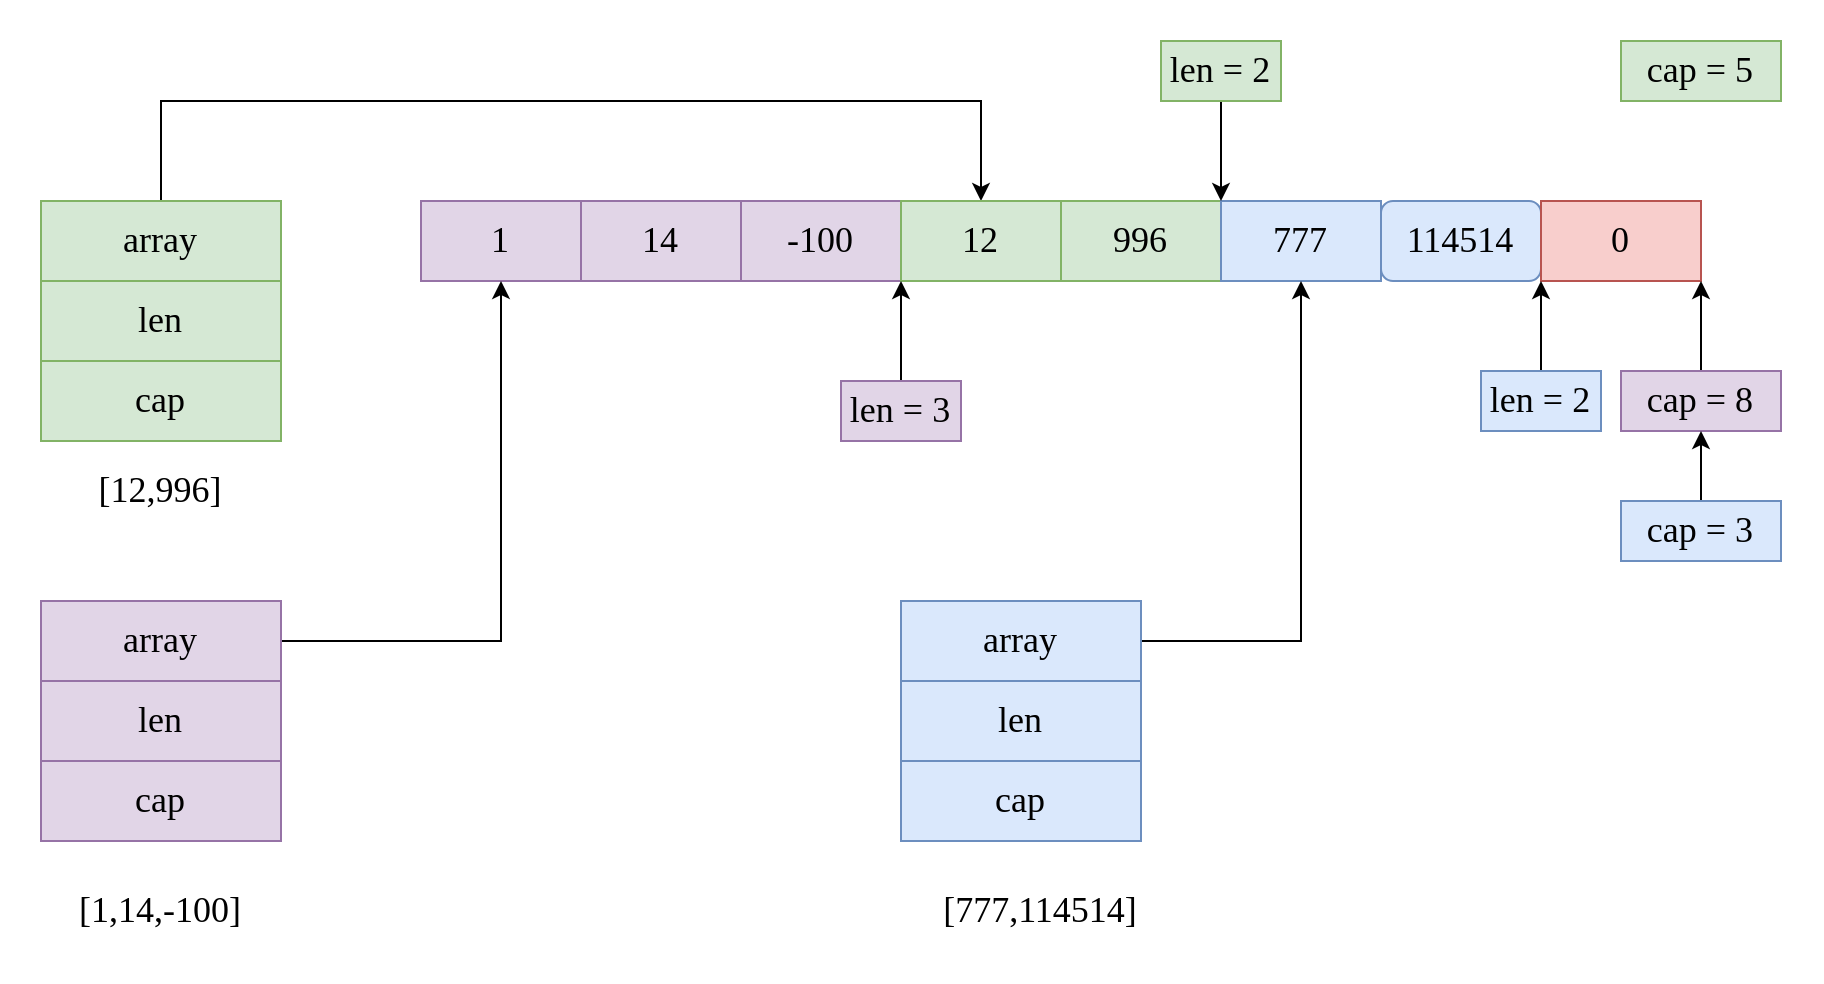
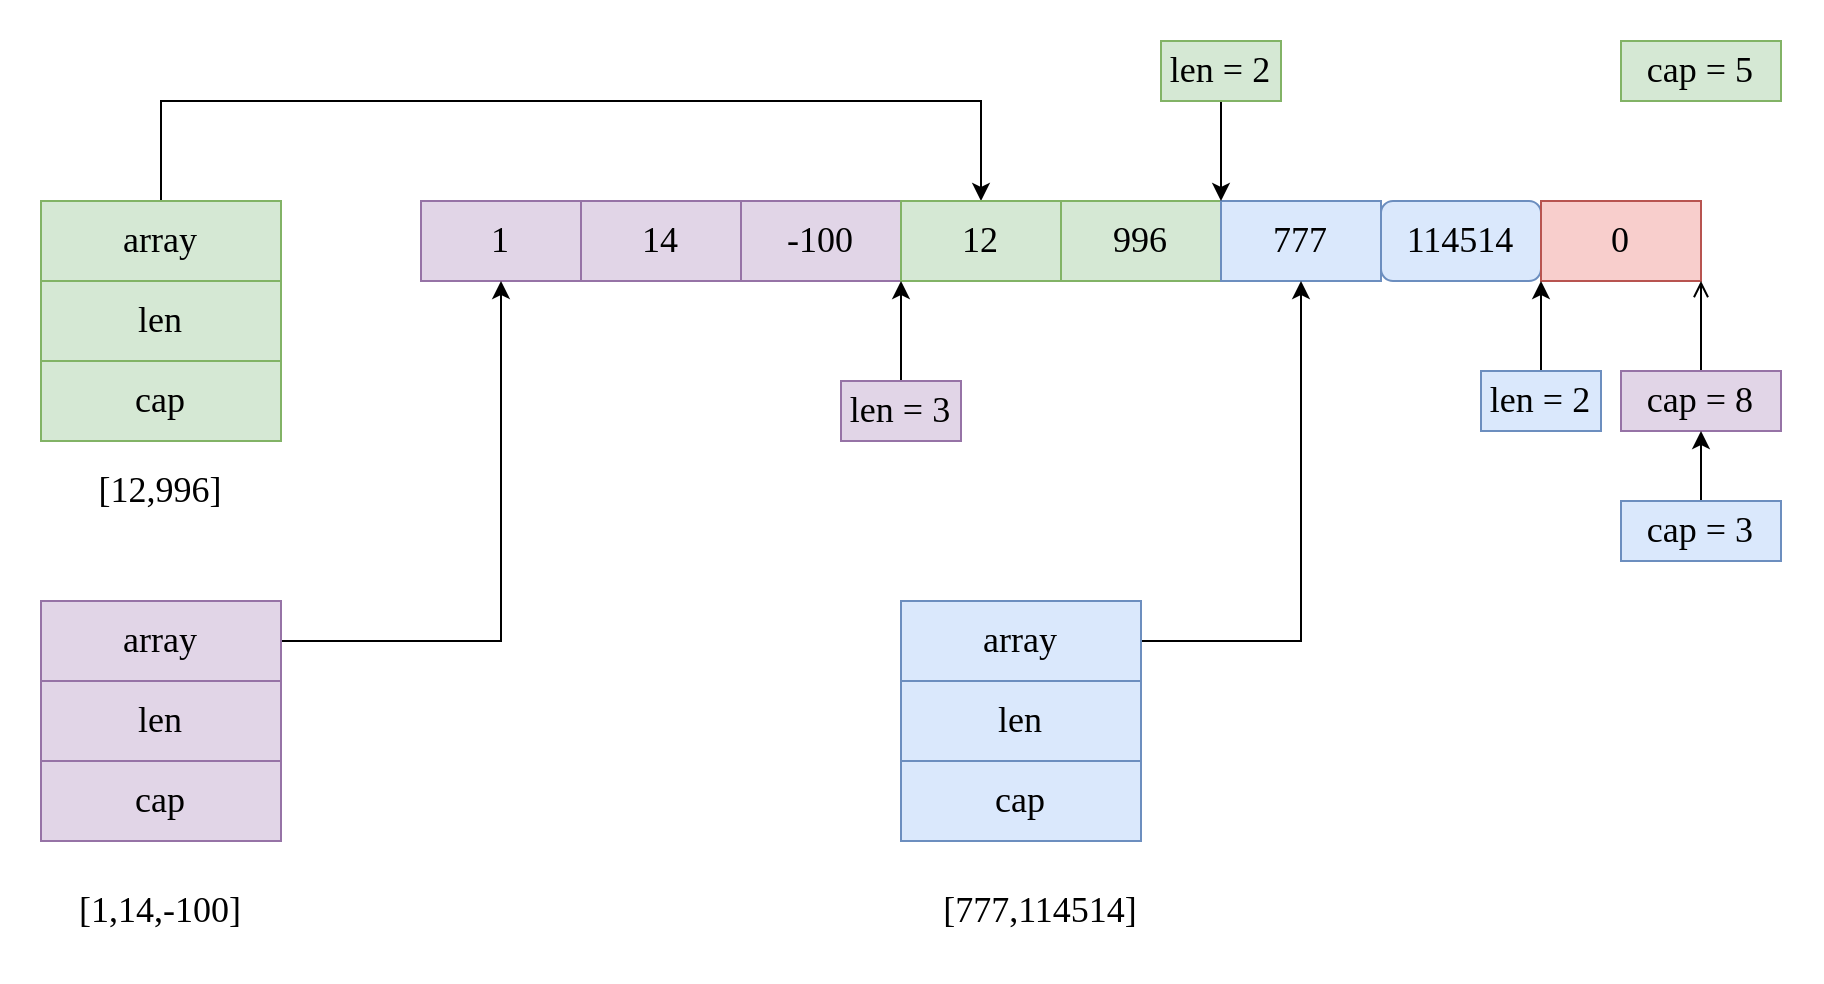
(1701, 296) -> (1701, 293)
